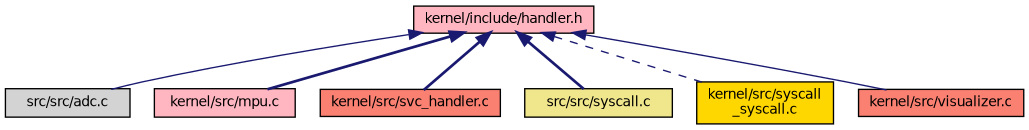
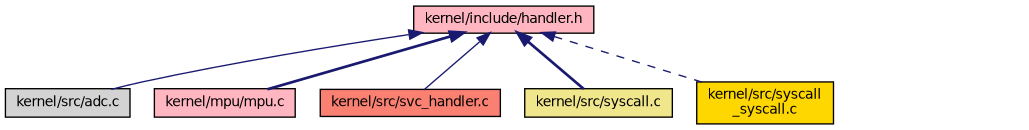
(452, 66) -> (452, 66)
(68, 103) -> (68, 103)
(225, 103) -> (225, 103)
(599, 103) -> (599, 103)
(941, 103) -> none
